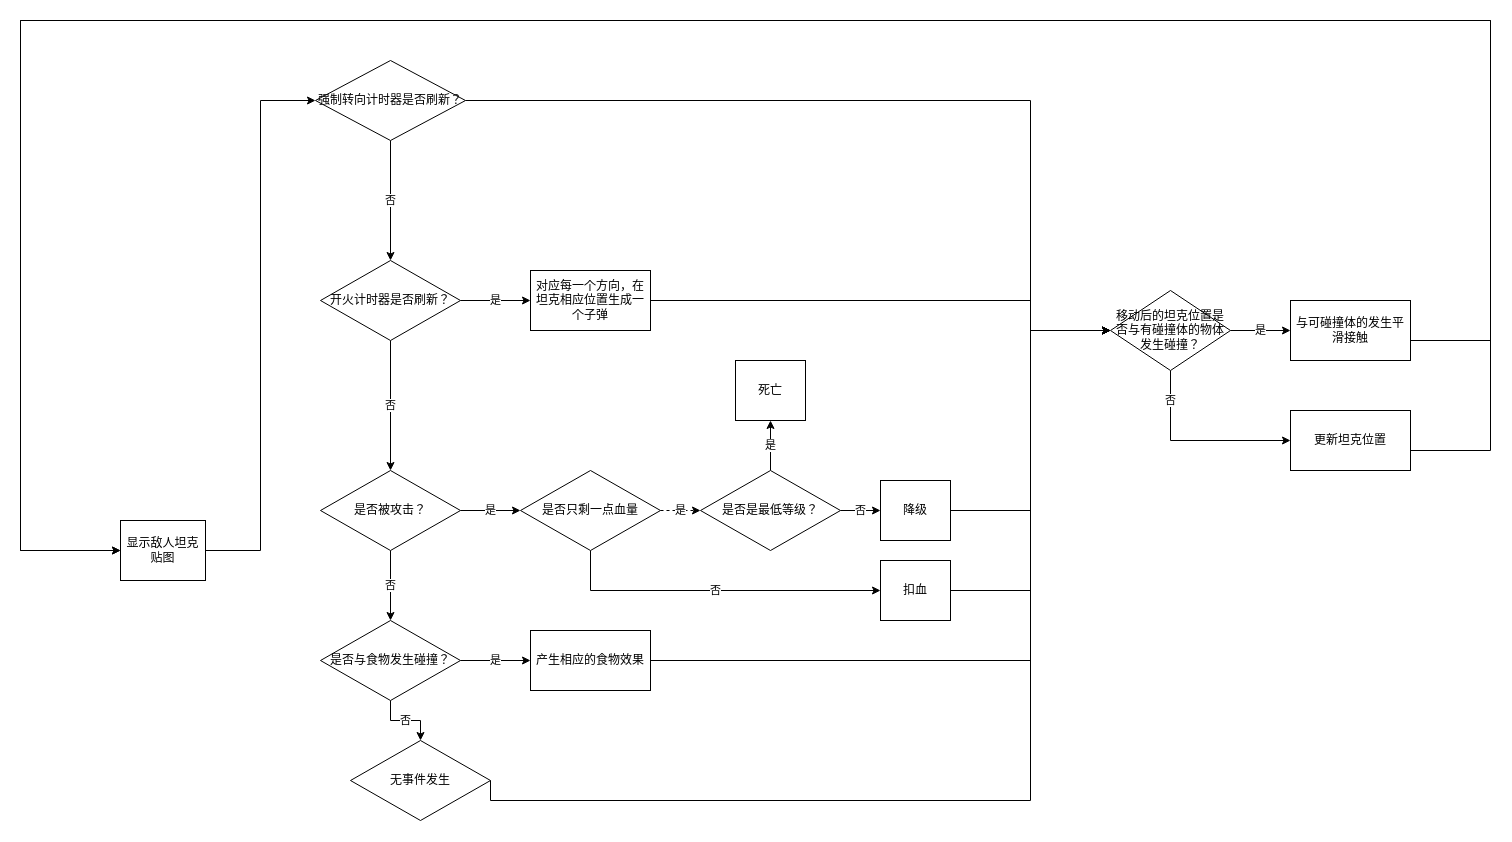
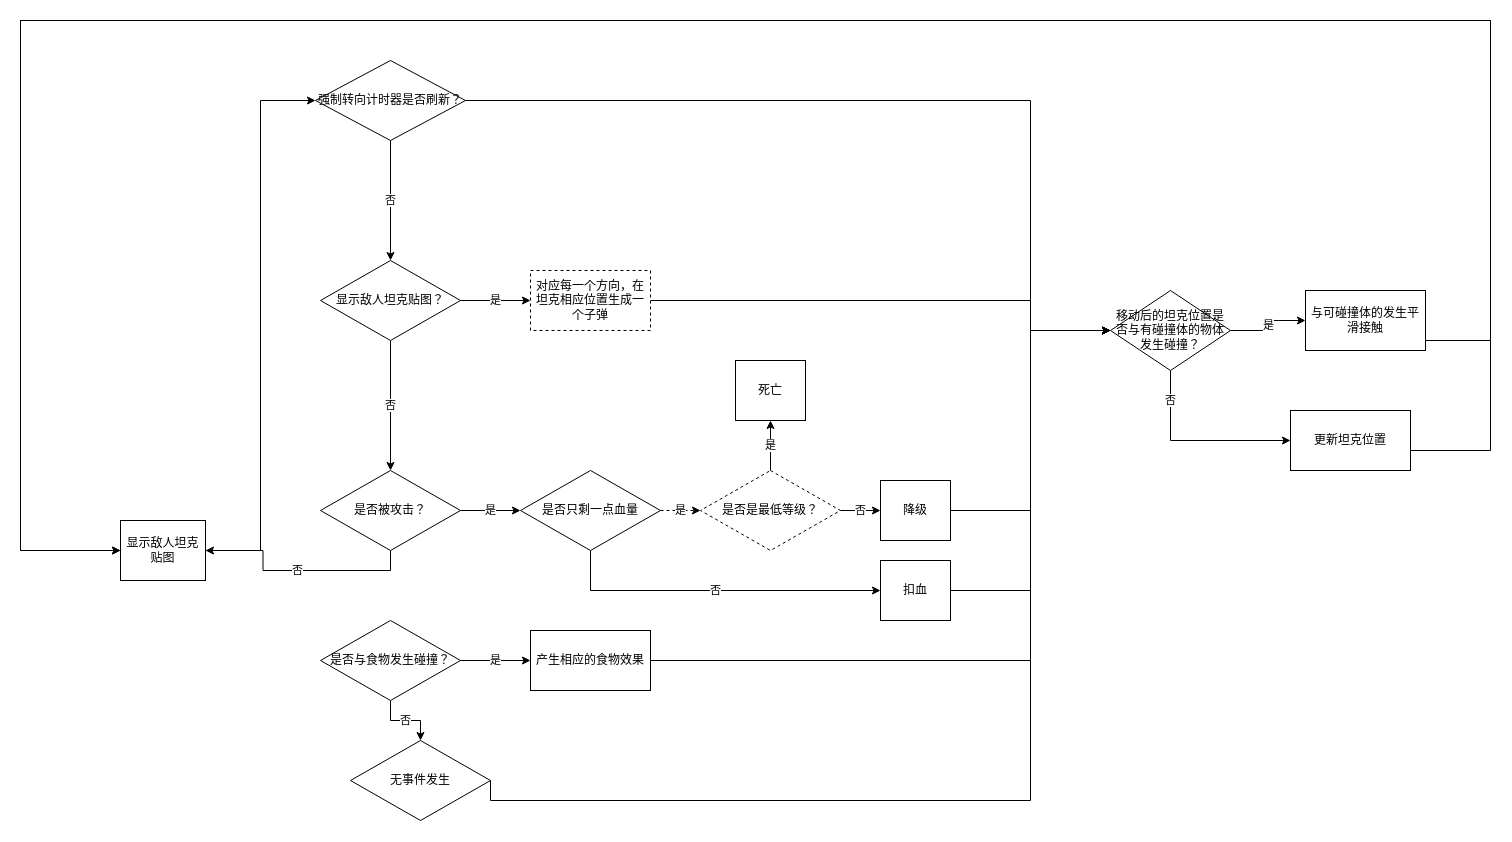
(391, 301) -> (391, 301)
(591, 301) -> (591, 301)
(1351, 331) -> (1366, 321)
(771, 511) -> (771, 511)
(391, 591) -> (318, 571)
